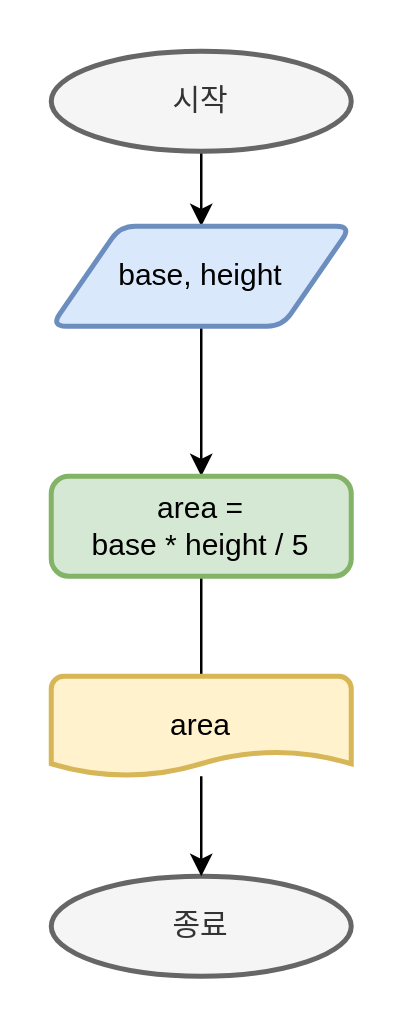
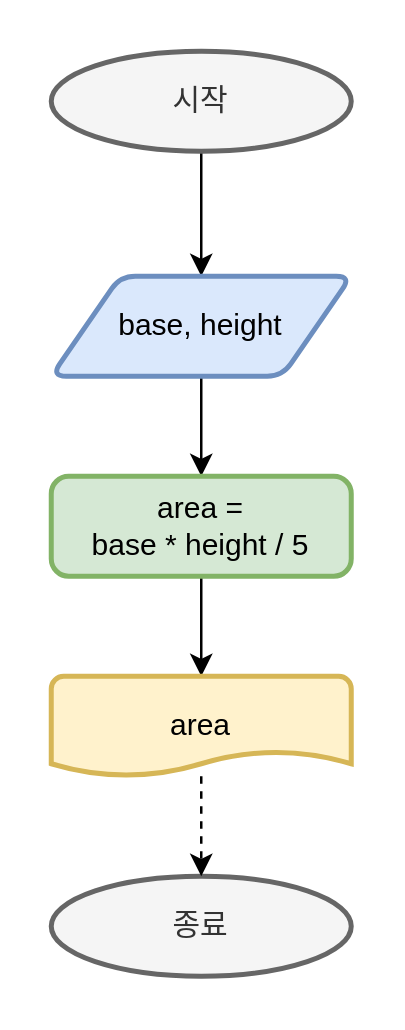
(201, 276) -> (201, 326)
(201, 665) -> (201, 658)
(201, 817) -> (201, 817)
